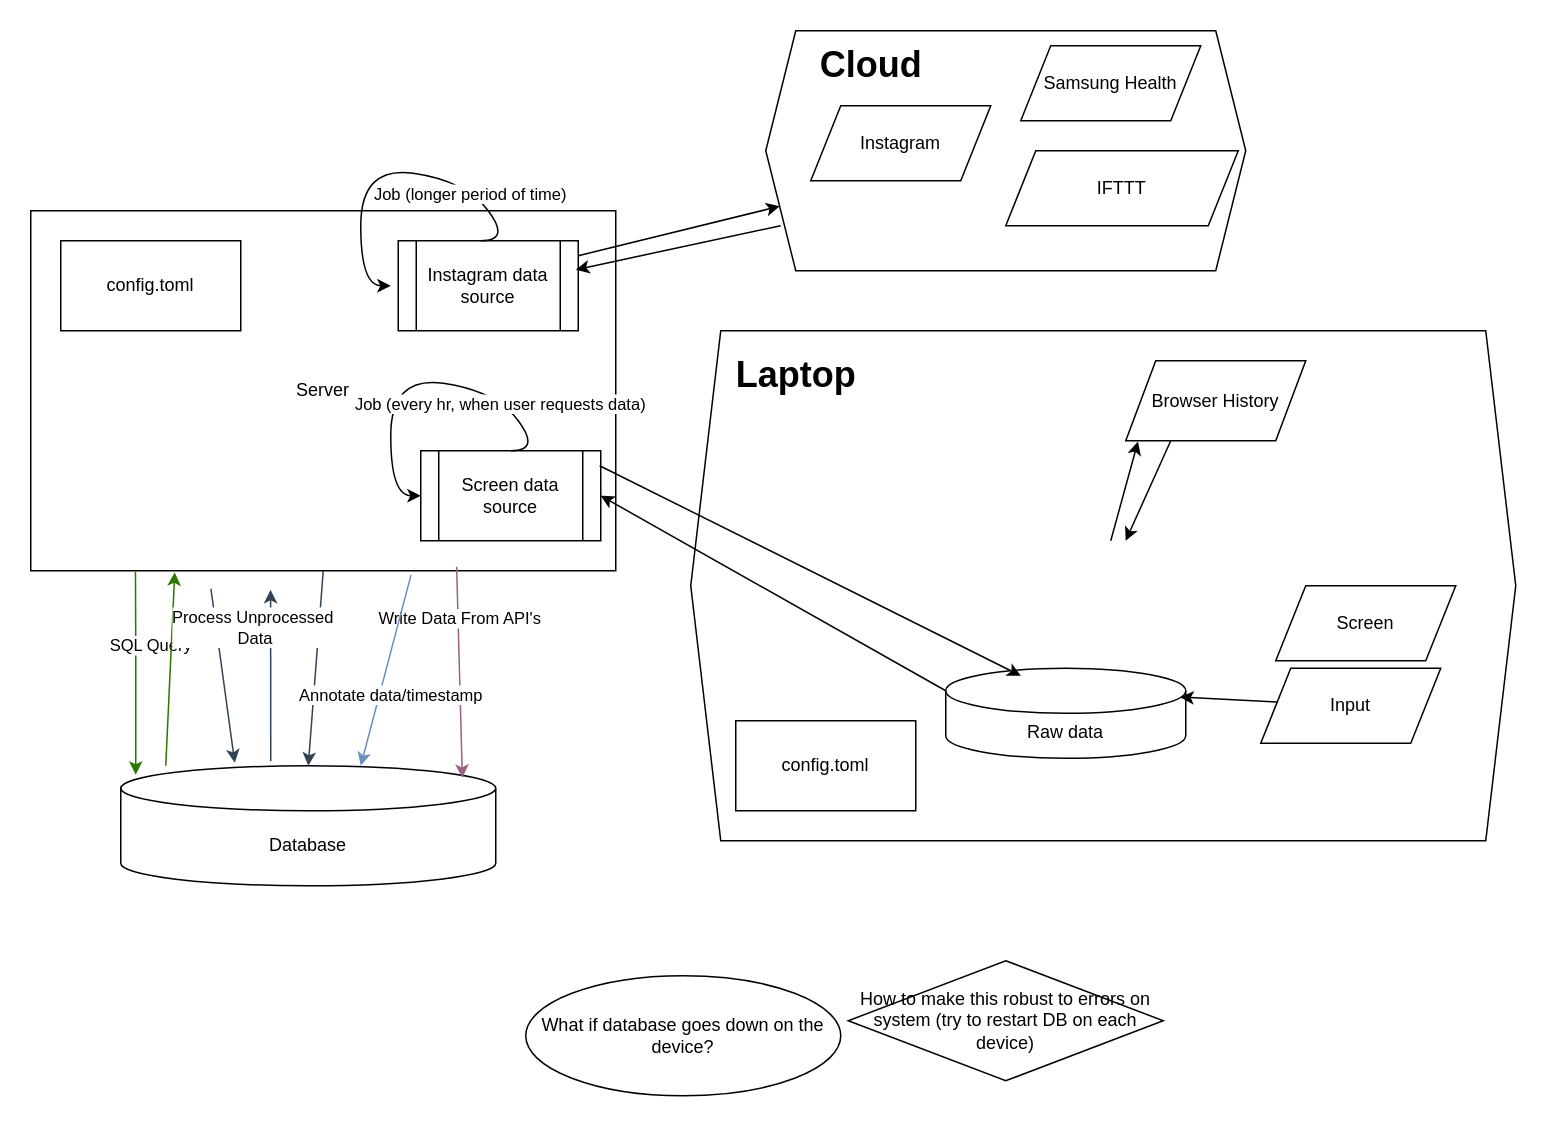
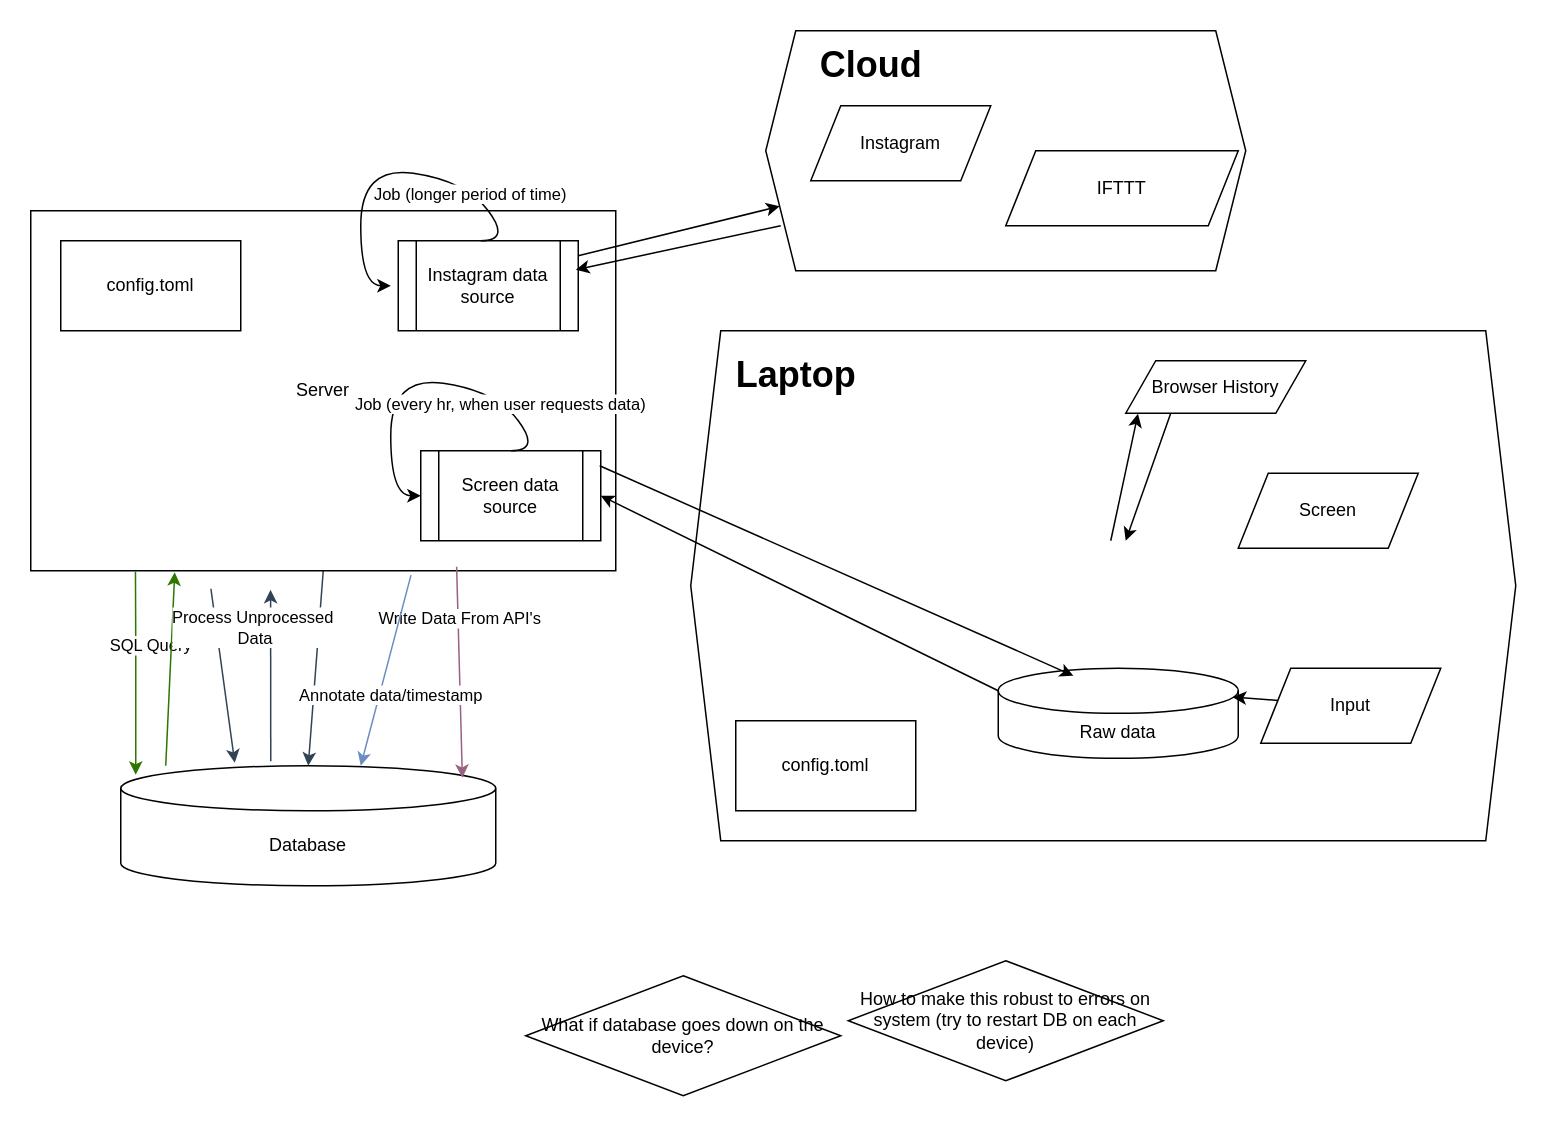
(1111, 83) -> none
(1216, 401) -> (1216, 387)
(1366, 623) -> (1328, 511)
(1066, 713) -> (1118, 713)
(683, 1036) -> (683, 1036)
